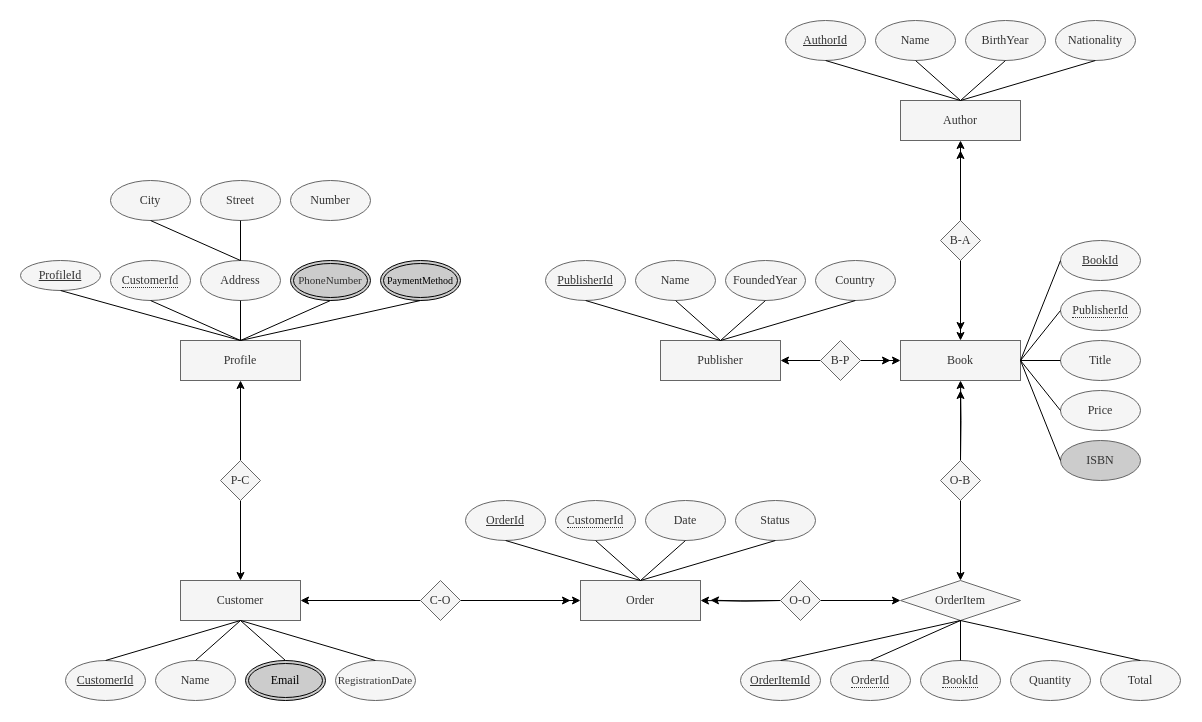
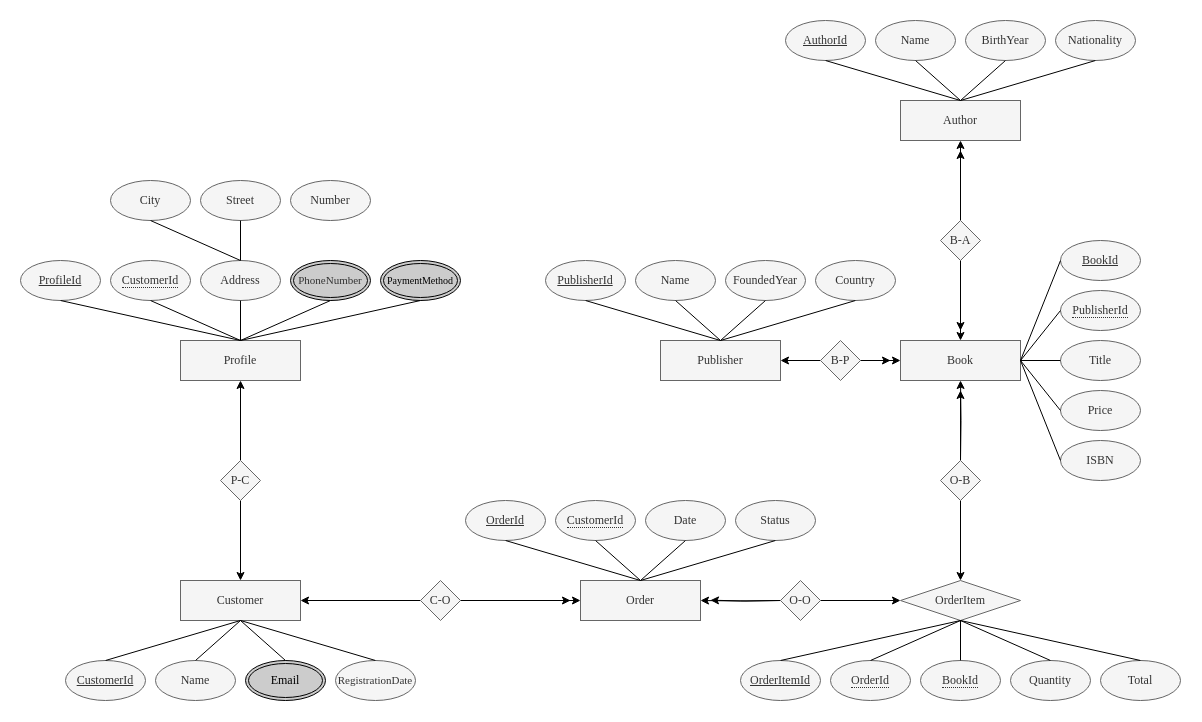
(61, 276) -> (61, 281)
(1101, 461) -> (1101, 461)
none -> (1006, 641)
